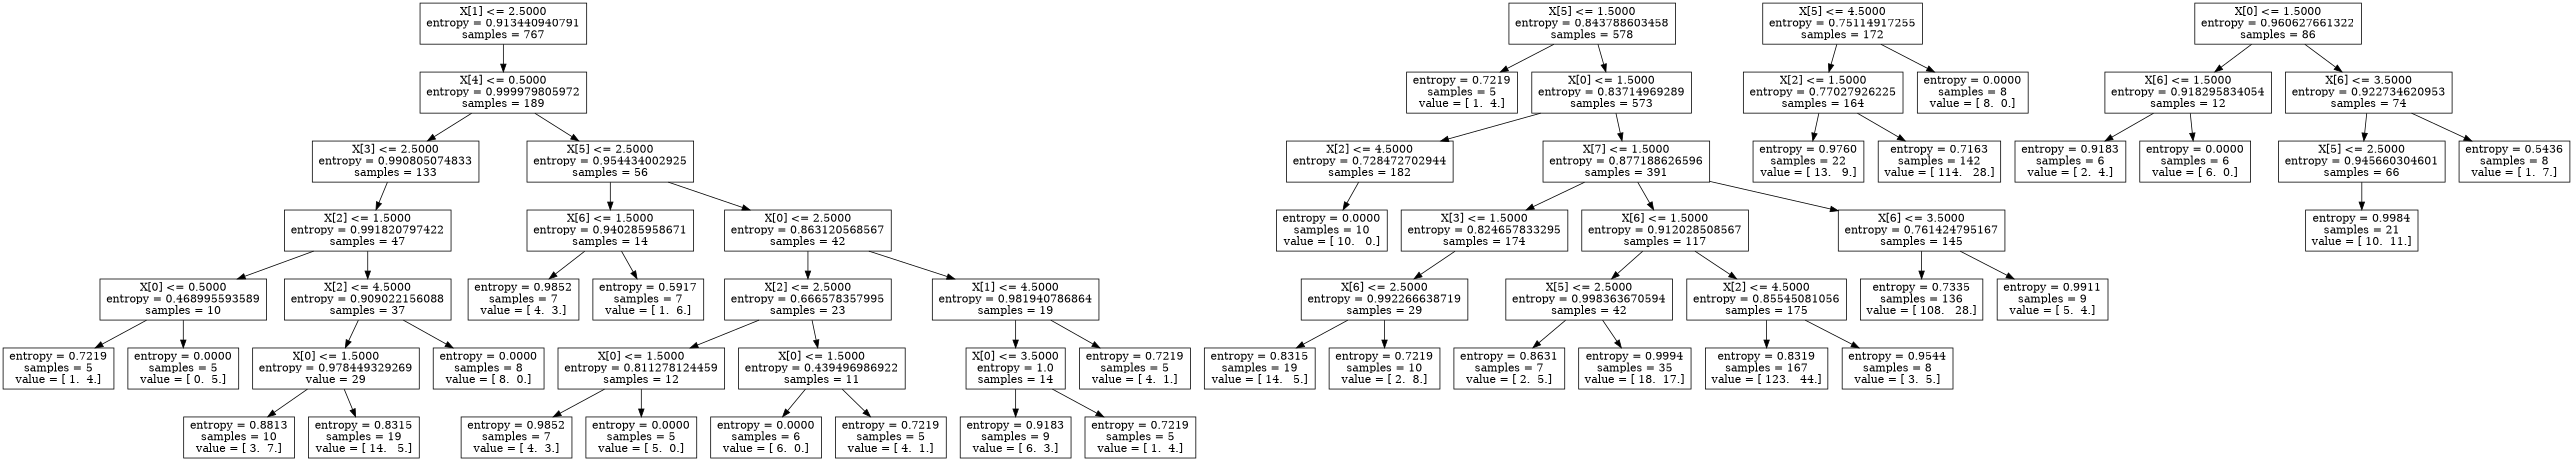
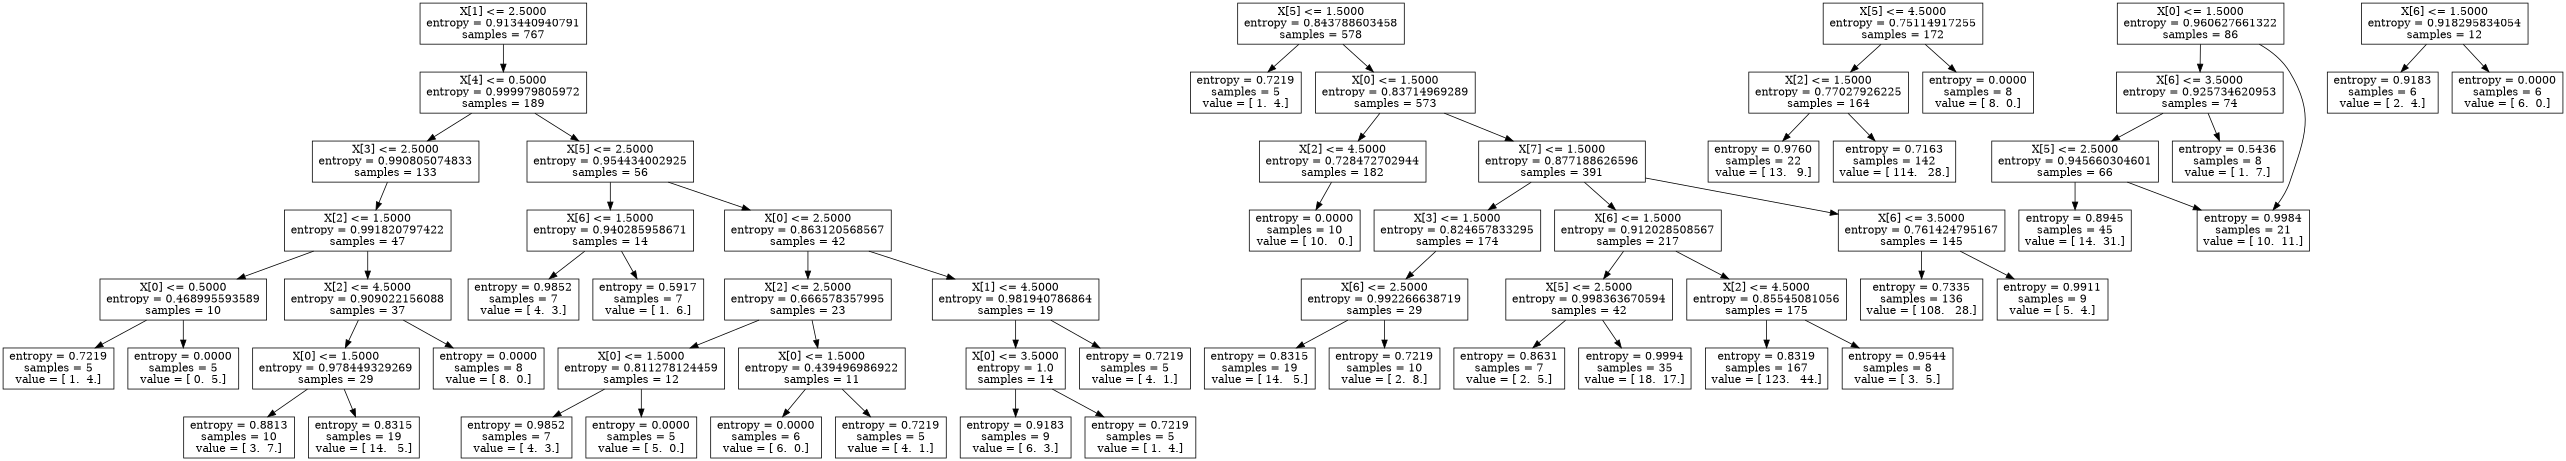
(2236, 56) -> (2305, 118)
(2369, 93) -> (2200, 93)
(1665, 231) -> (1638, 231)
none -> (2075, 231)
(336, 369) -> (336, 369)
